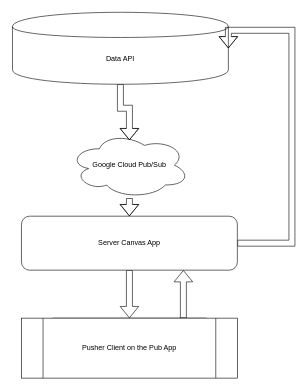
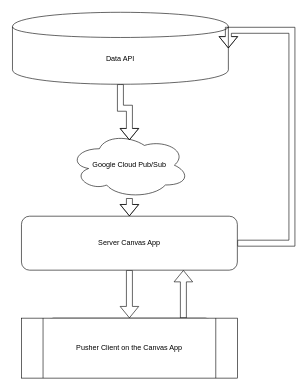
(129, 348) -> (129, 348)
